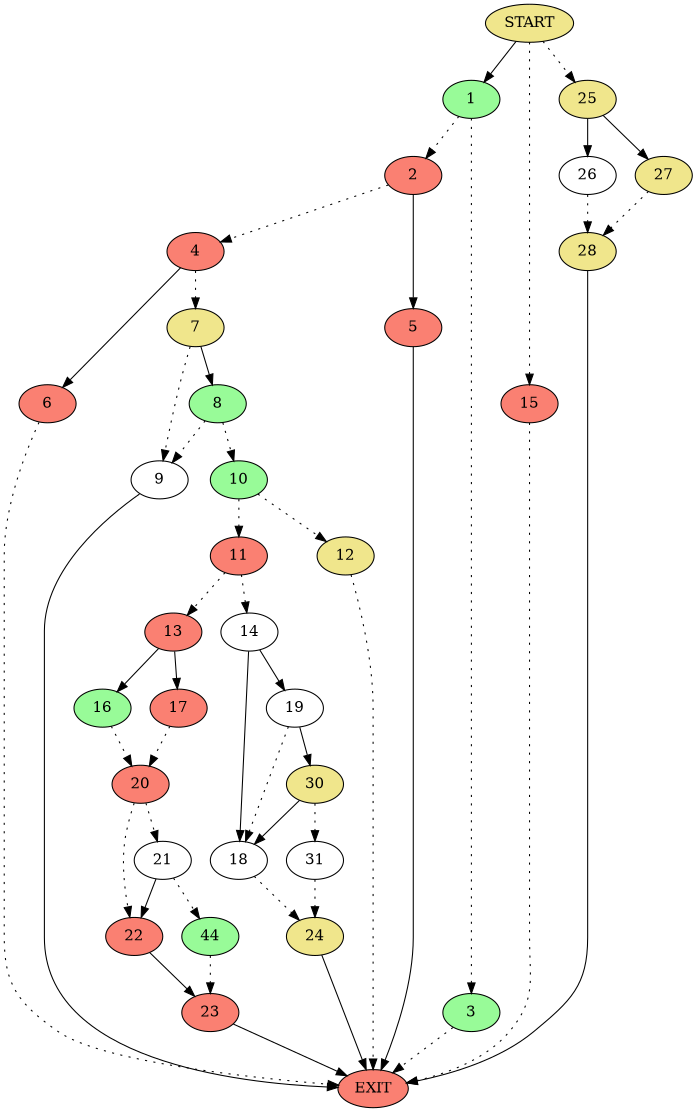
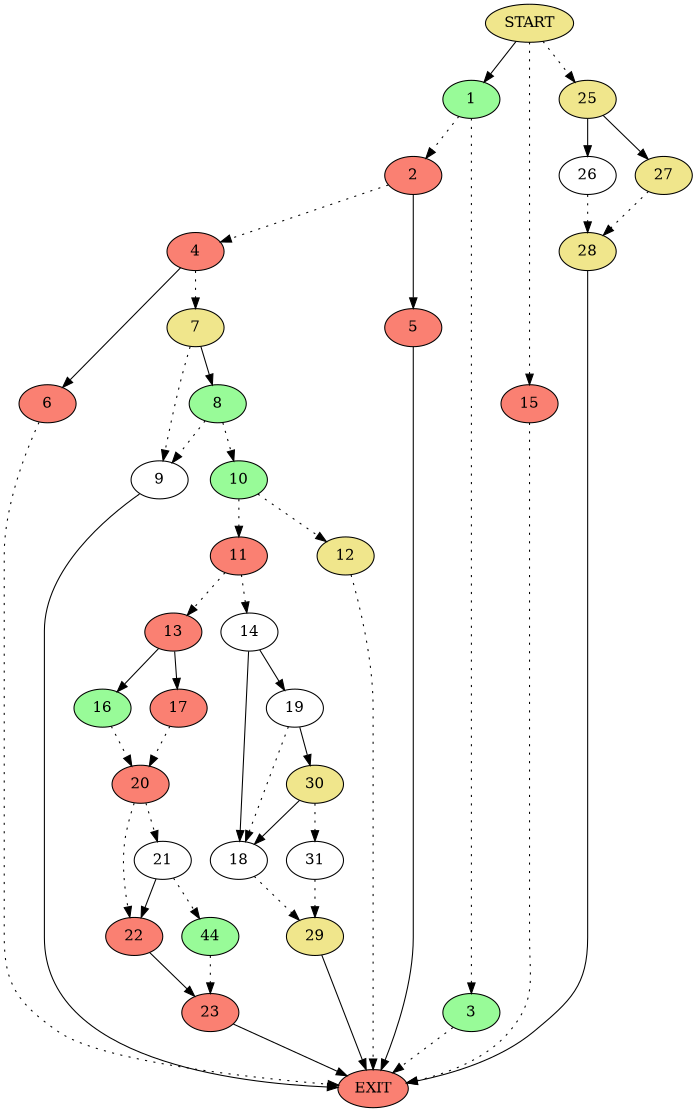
(315, 936) -> (315, 936)
